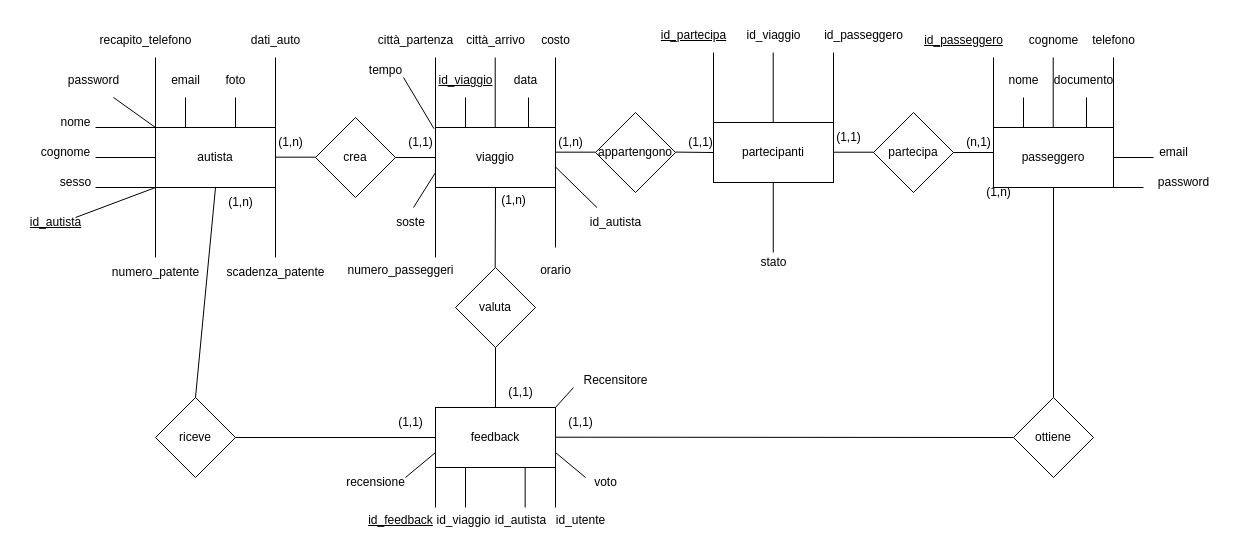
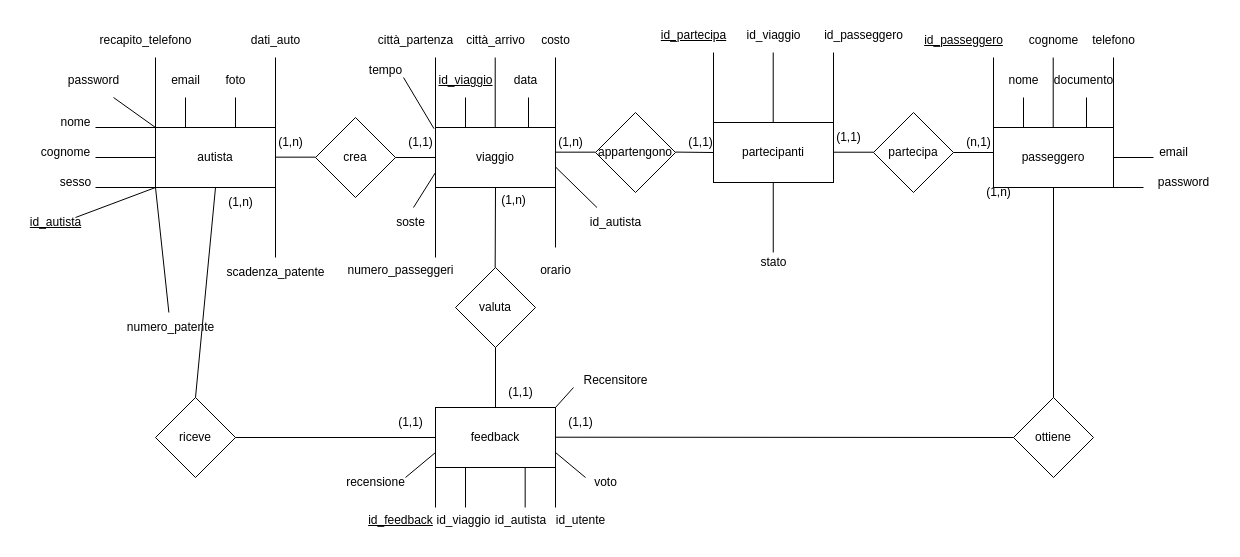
(156, 273) -> (171, 328)
